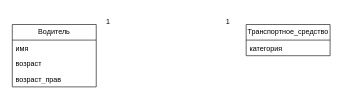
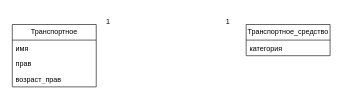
(54, 32) -> (54, 32)
(30, 64) -> (24, 64)
